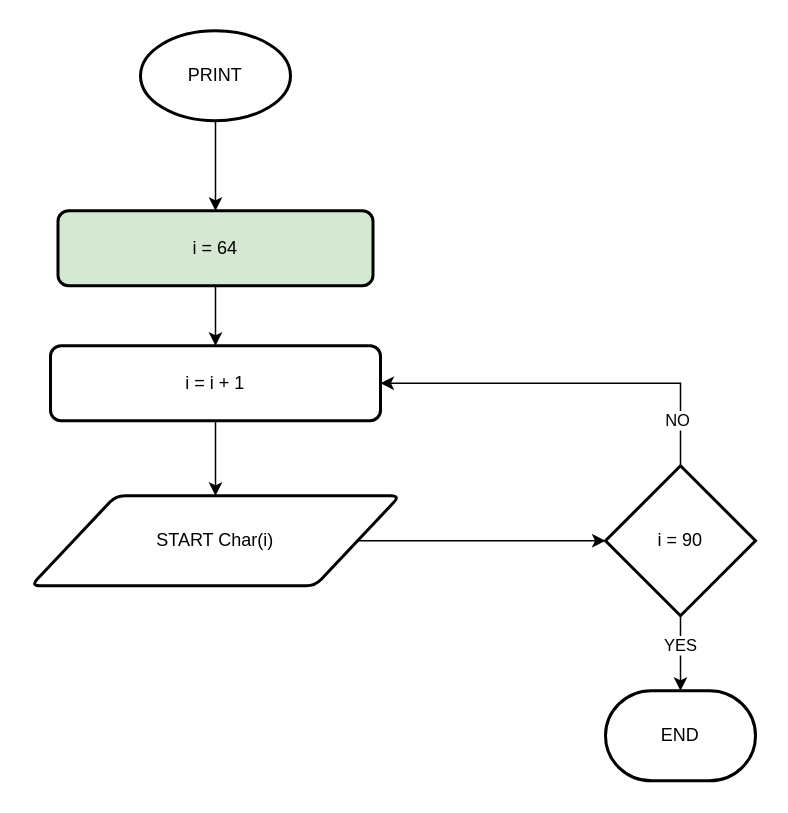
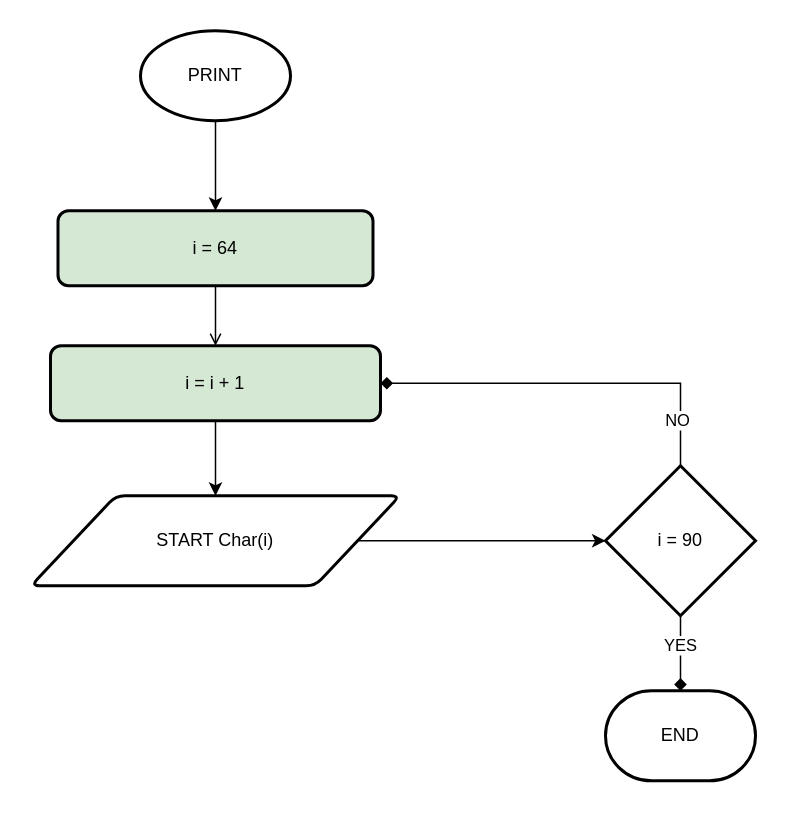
(215, 334) -> (215, 336)
(215, 383) -> (215, 383)
(392, 383) -> (393, 383)
(680, 679) -> (680, 678)
